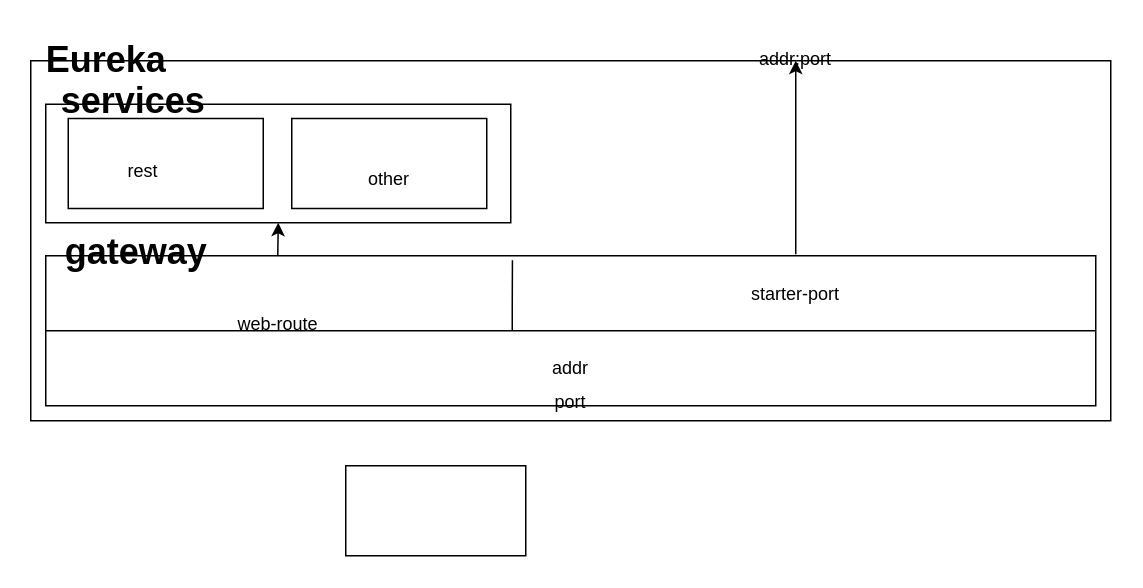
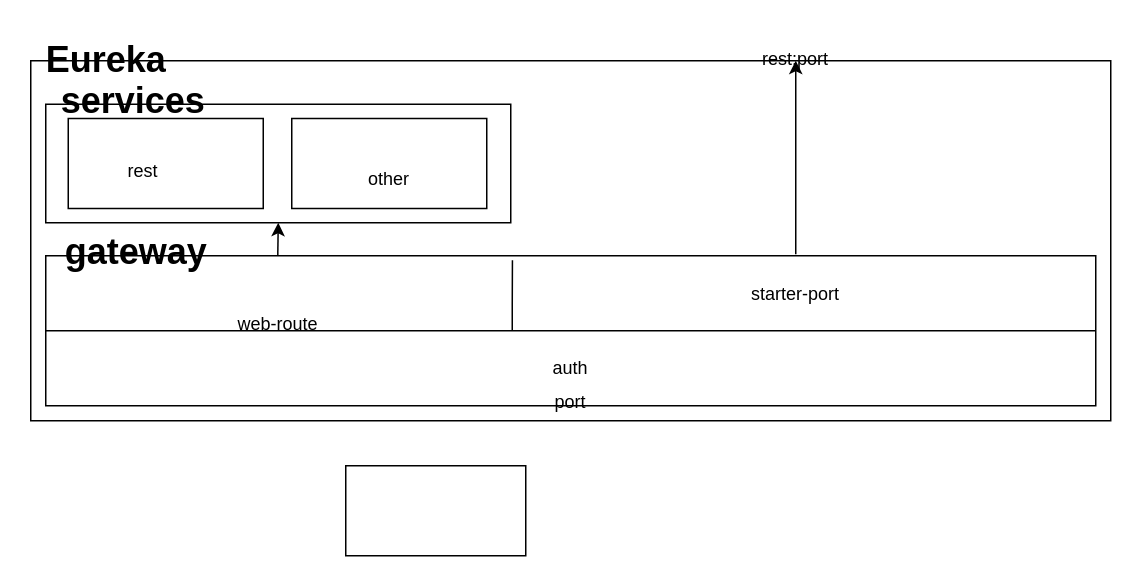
(796, 59) -> (796, 59)
(571, 368) -> (571, 368)
